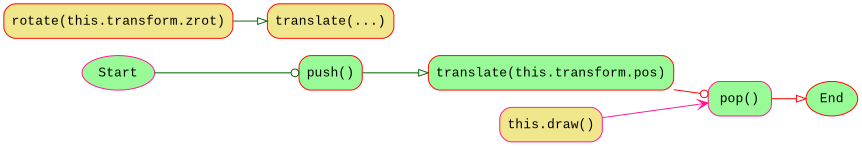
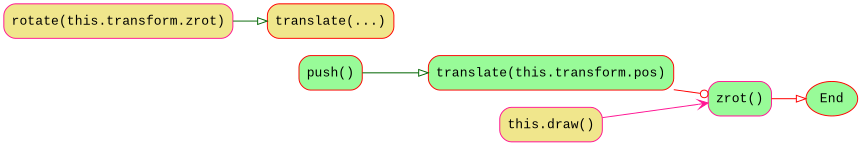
(118, 21) -> (118, 21)
(118, 73) -> none
(740, 99) -> (740, 99)
